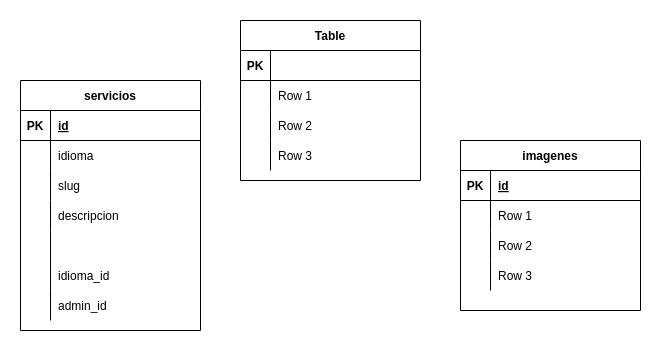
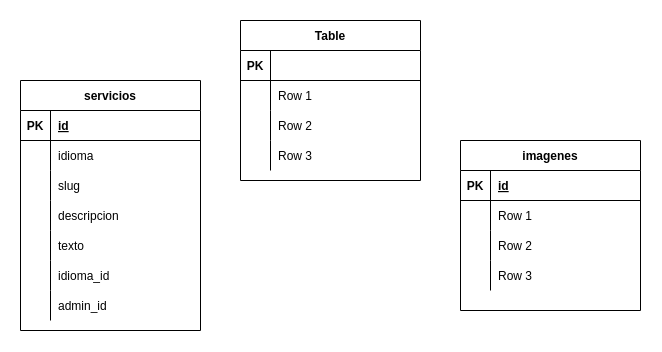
none -> (126, 246)
